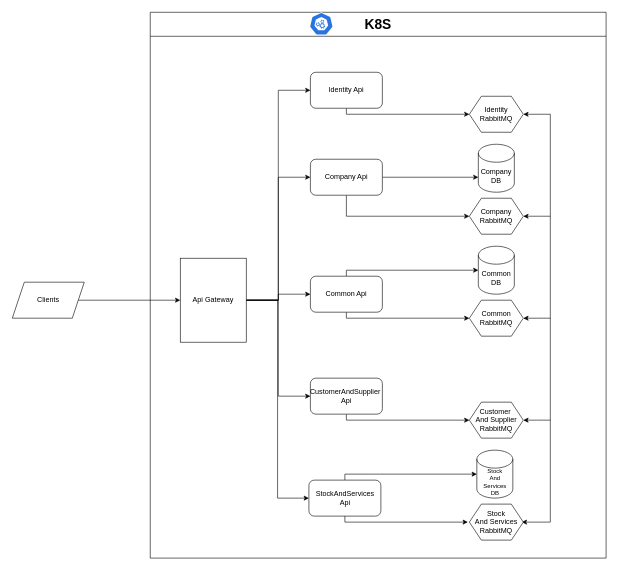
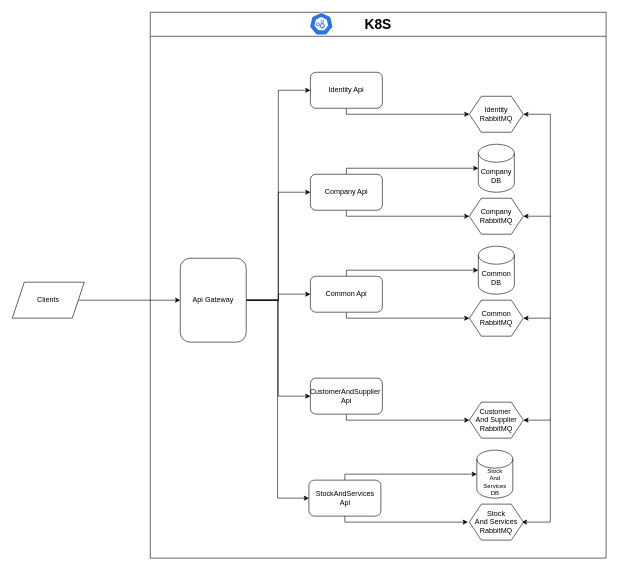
(347, 177) -> (347, 192)
(213, 300) -> (213, 300)
